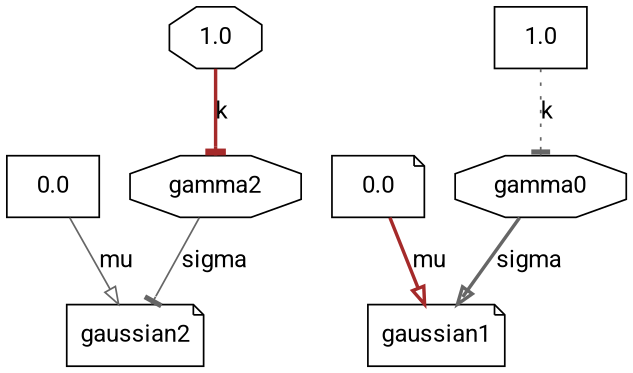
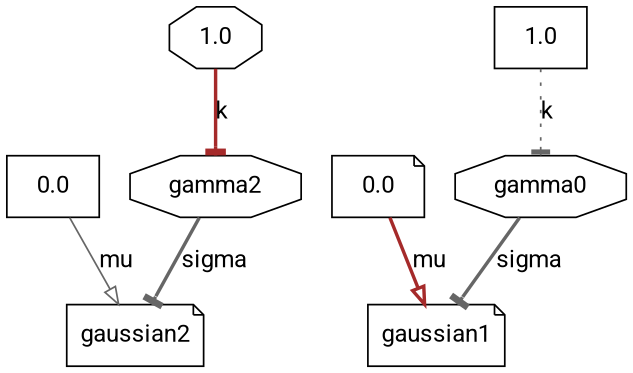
(178, 257) -> (178, 257)
(491, 257) -> (491, 257)
